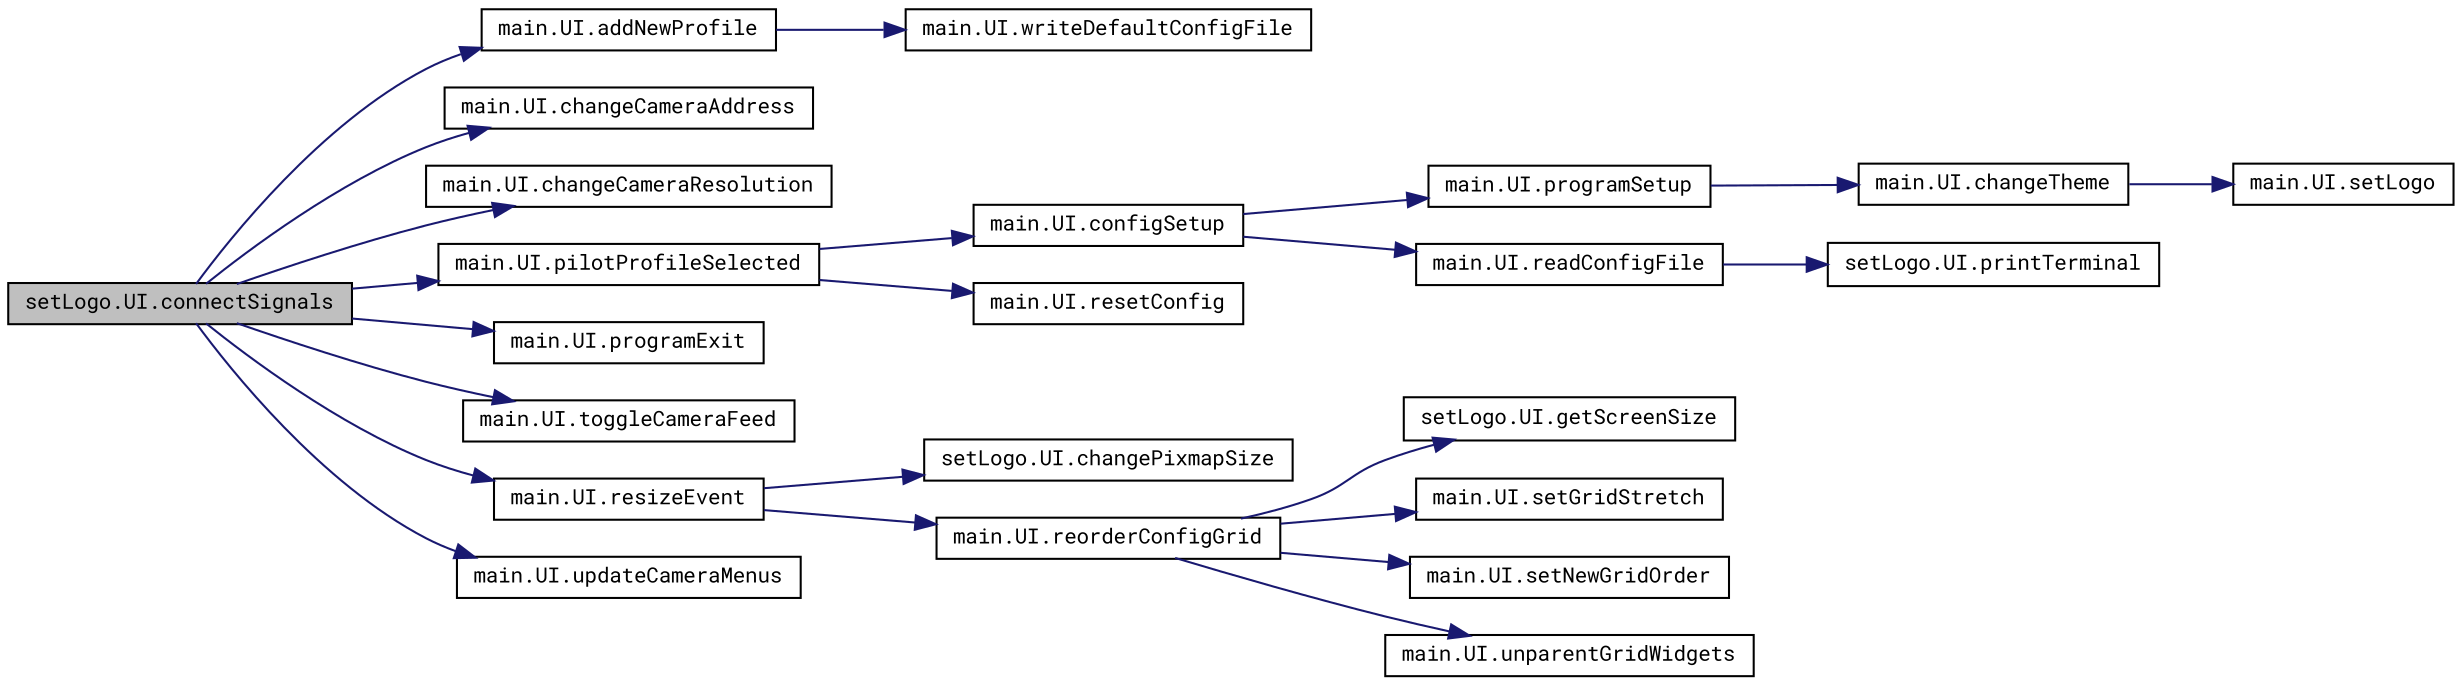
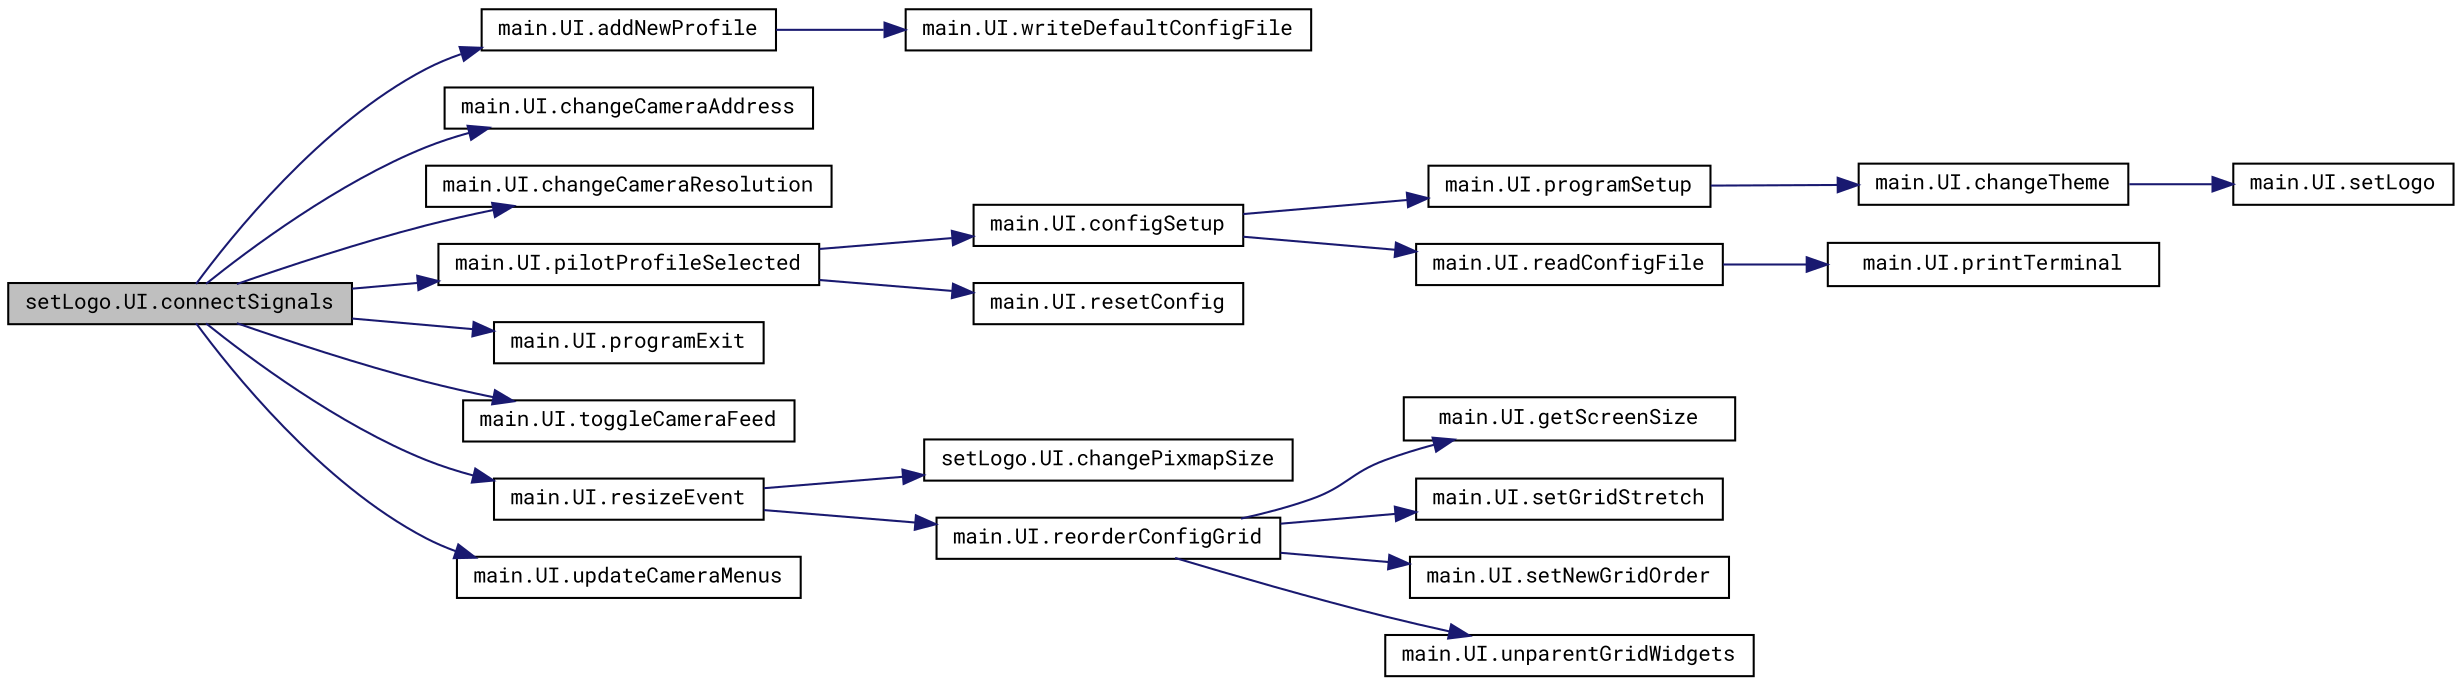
(1993, 264) -> (1993, 264)
(1569, 419) -> (1569, 419)
